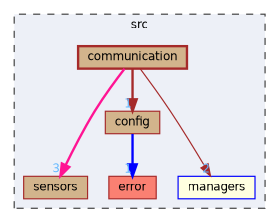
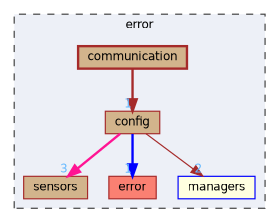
(140, 25) -> (140, 25)
(92, 115) -> (99, 151)
(174, 116) -> (170, 151)
